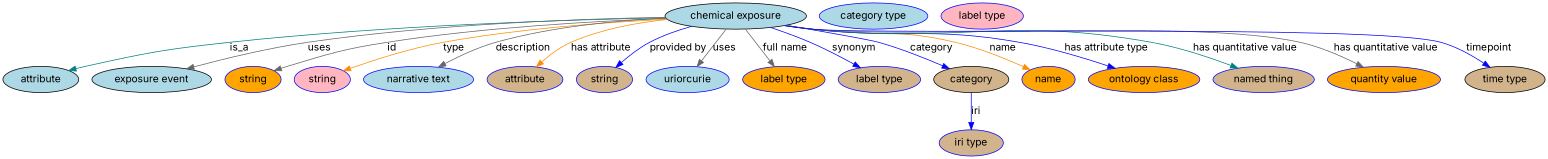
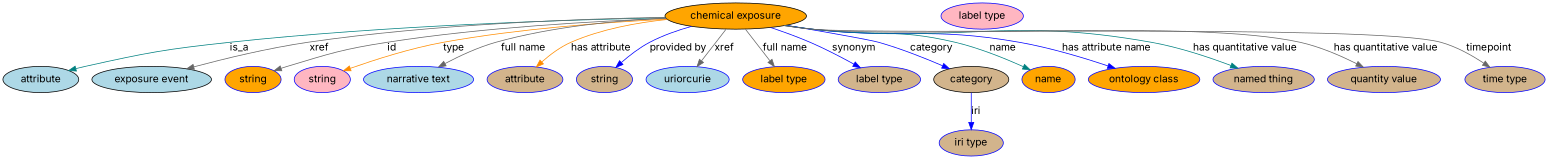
(736, 16) -> (736, 16)
(874, 16) -> none
(1278, 32) -> (1278, 32)
(937, 38) -> (937, 38)
(319, 48) -> (319, 48)
(523, 48) -> (523, 48)
(724, 48) -> (724, 48)
(1107, 48) -> (1107, 48)
(1384, 79) -> (1384, 79)
(1505, 79) -> (1505, 79)
